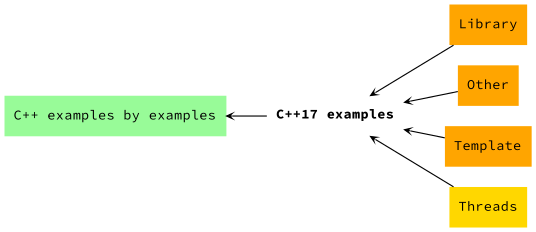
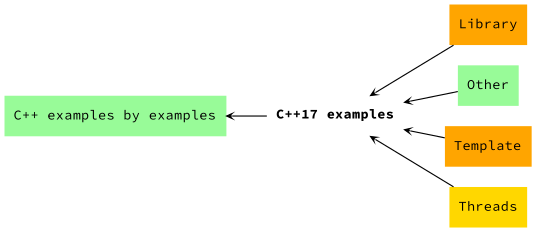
(488, 86) -> (488, 86)
